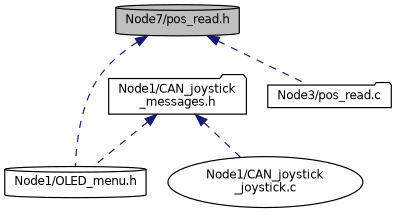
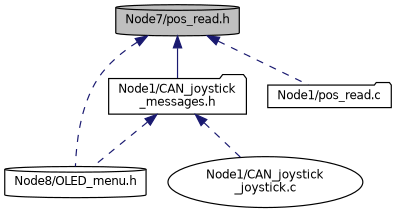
none -> (178, 63)
(330, 96) -> (330, 96)
(75, 182) -> (75, 182)
